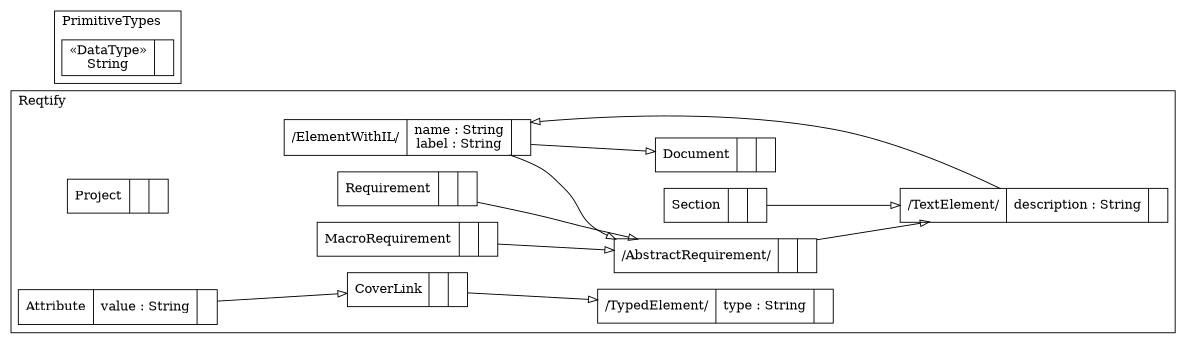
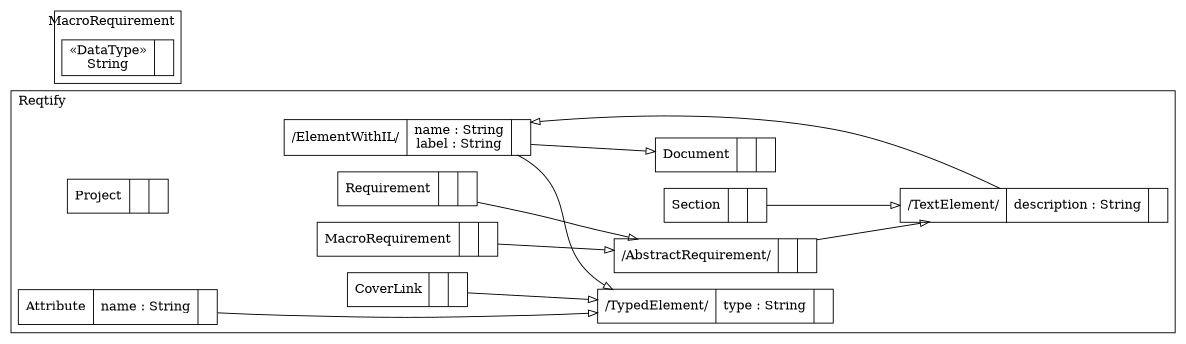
(112, 22) -> (112, 22)
(564, 188) -> (562, 214)
(278, 297) -> (403, 317)
(145, 307) -> (146, 307)
